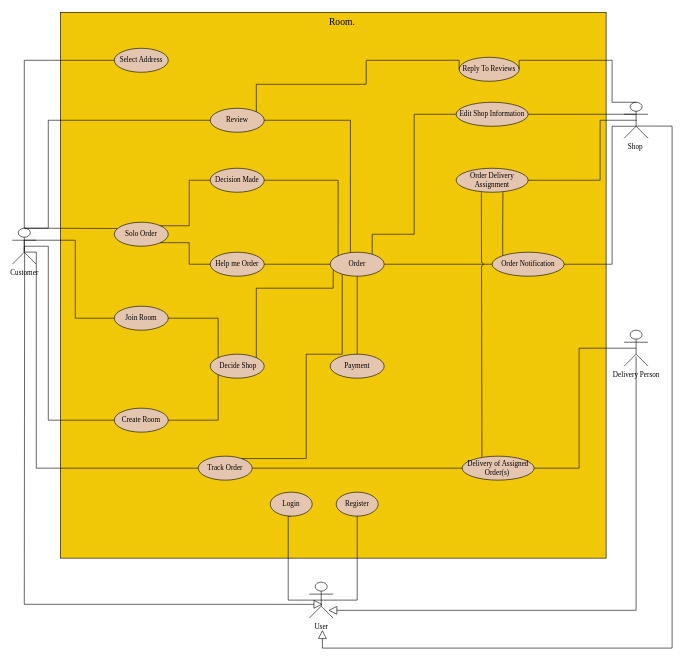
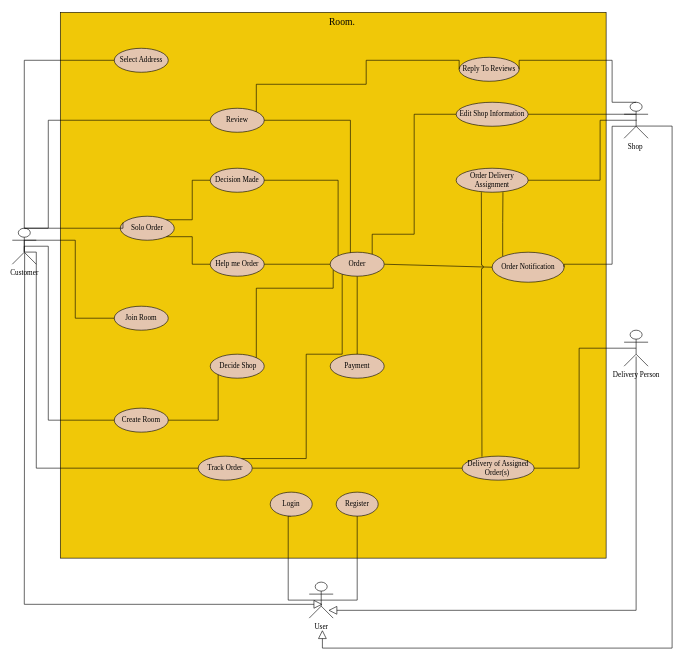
(141, 234) -> (147, 228)
(528, 264) -> (528, 267)
(213, 318) -> none
